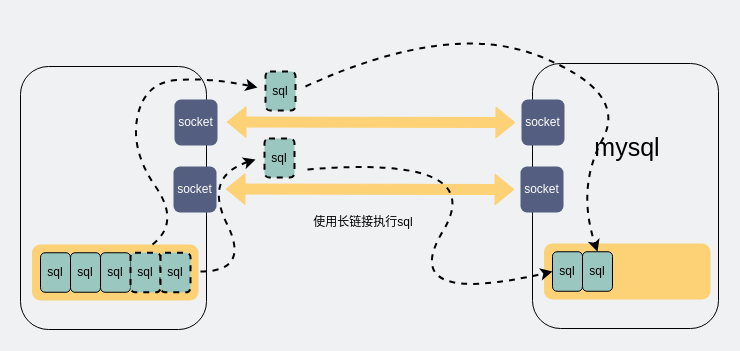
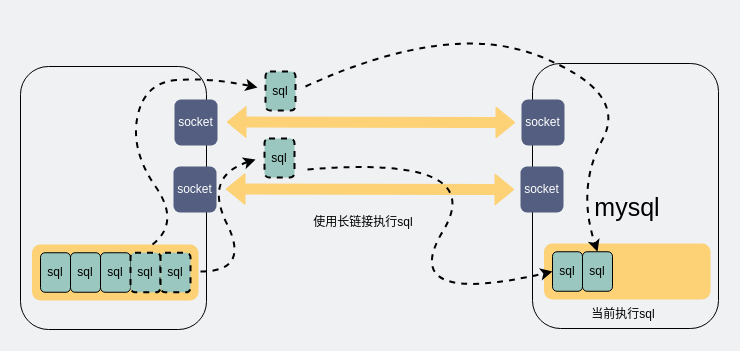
(628, 147) -> (628, 207)
none -> (624, 315)
